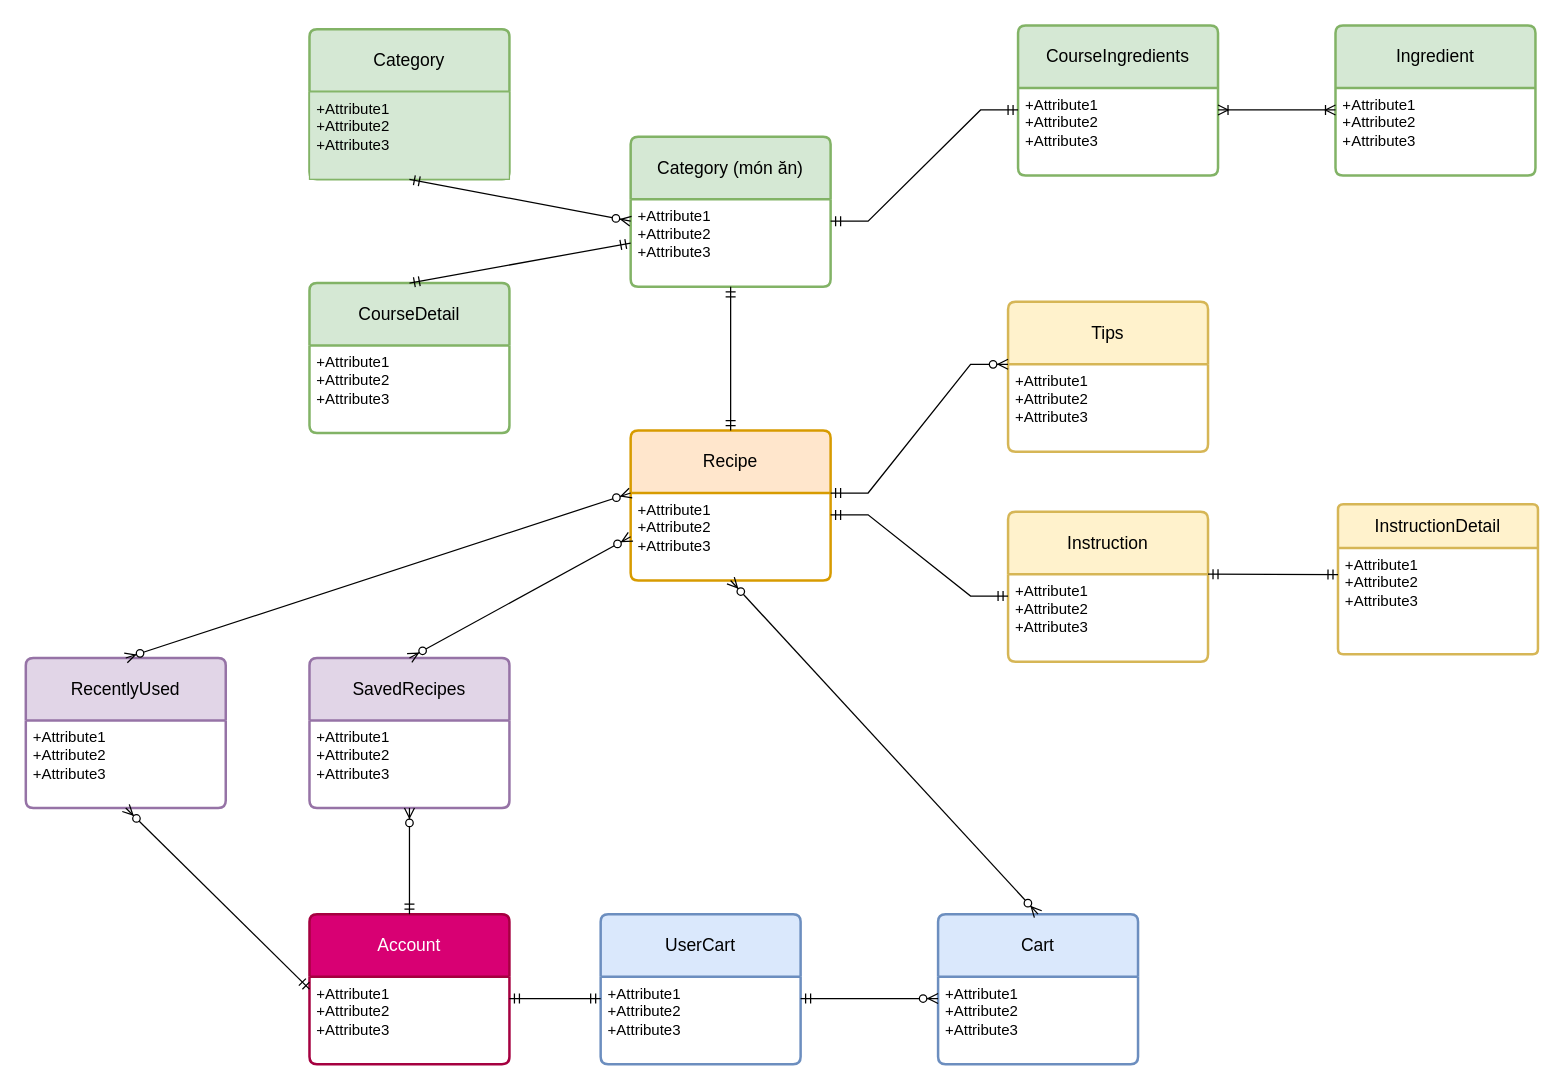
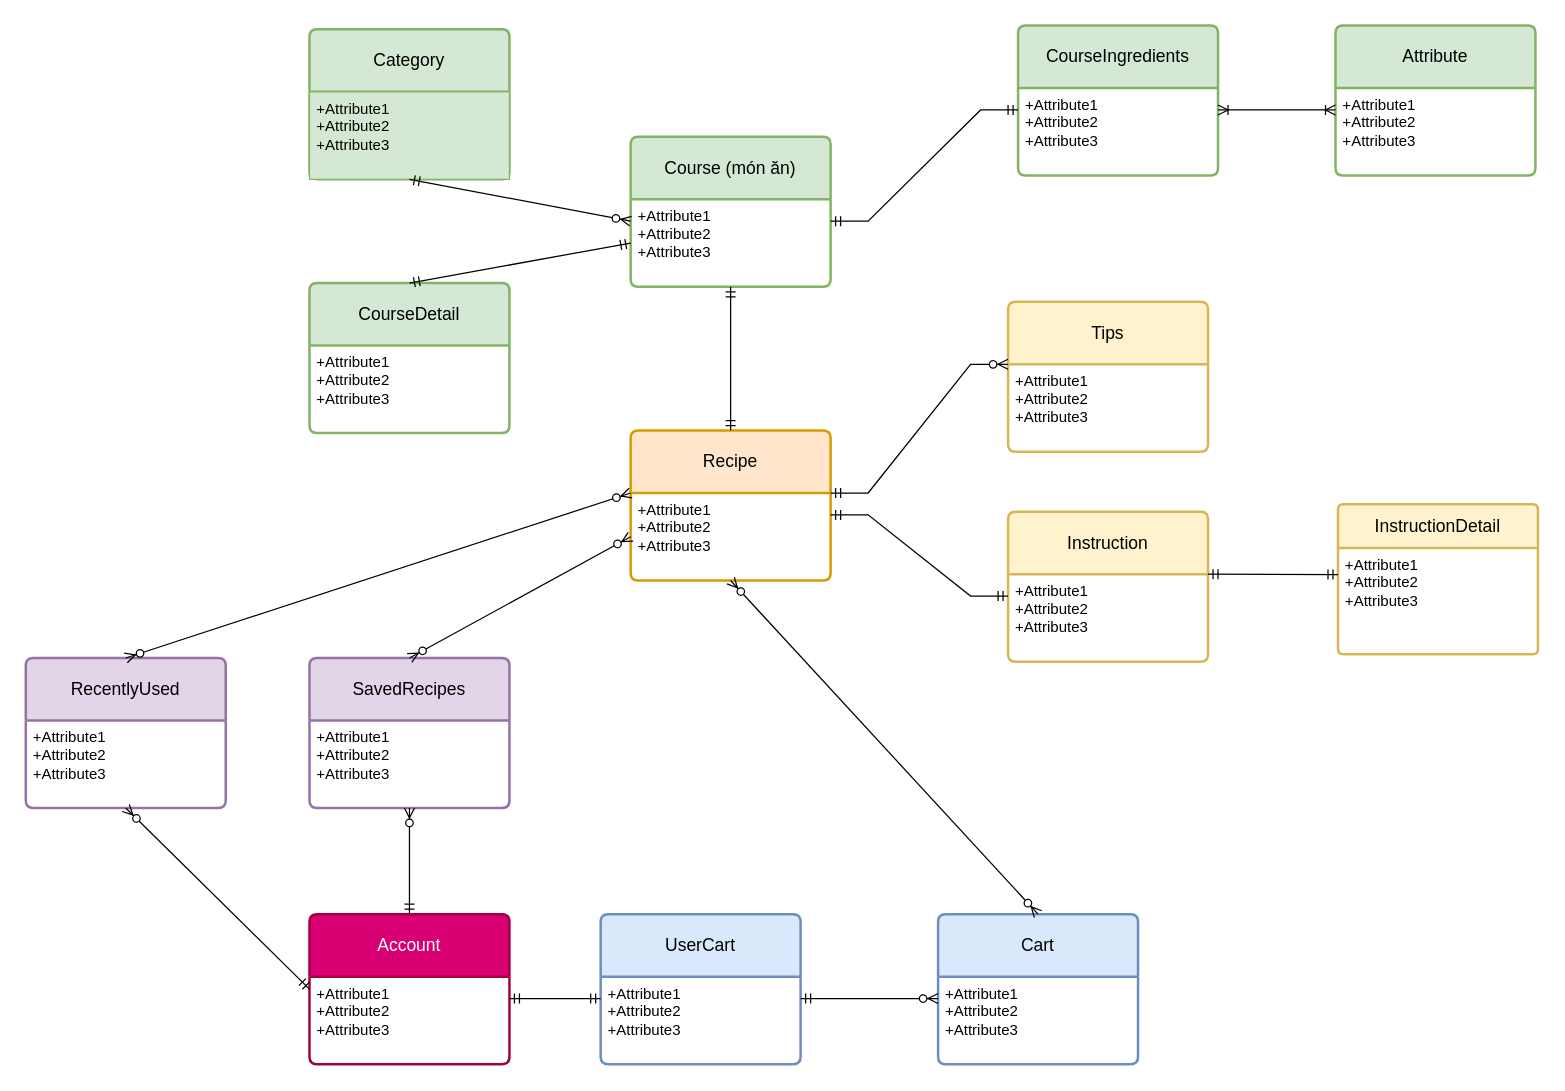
(1436, 57) -> (1436, 57)
(731, 168) -> (731, 168)
